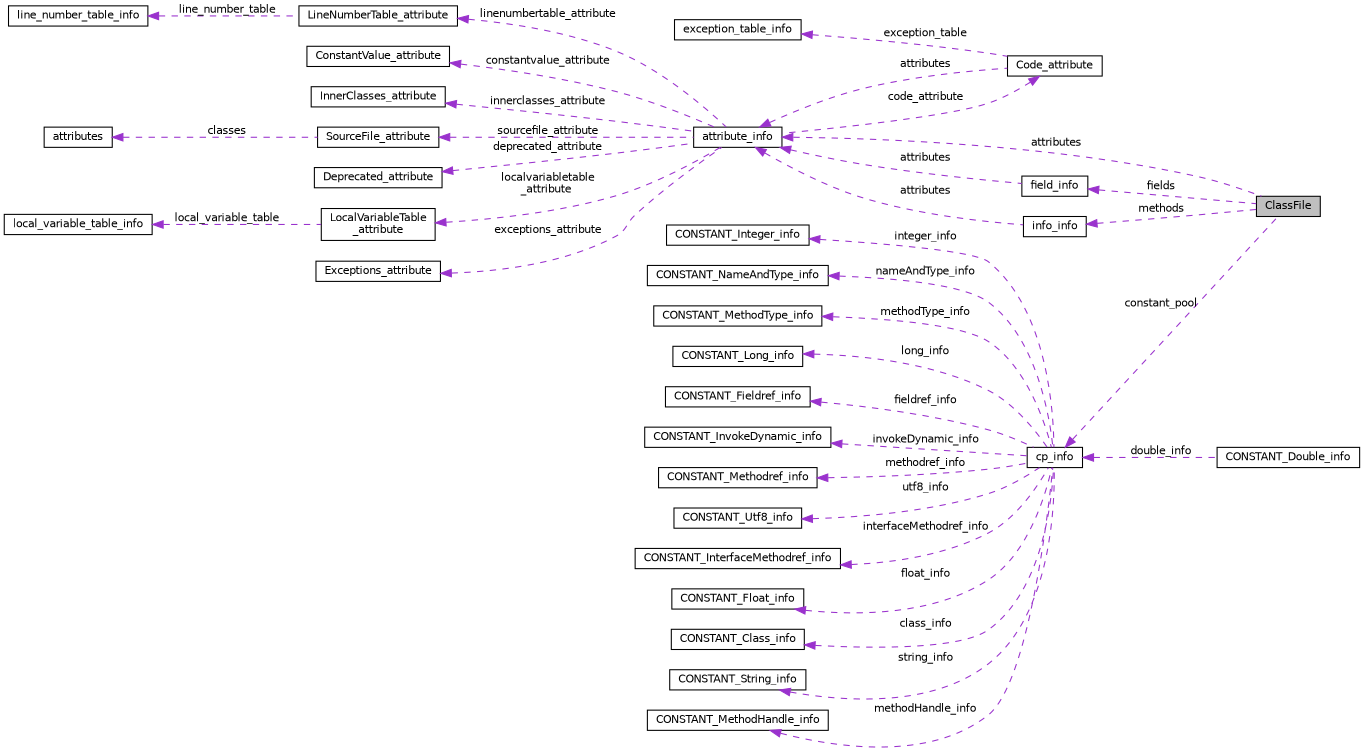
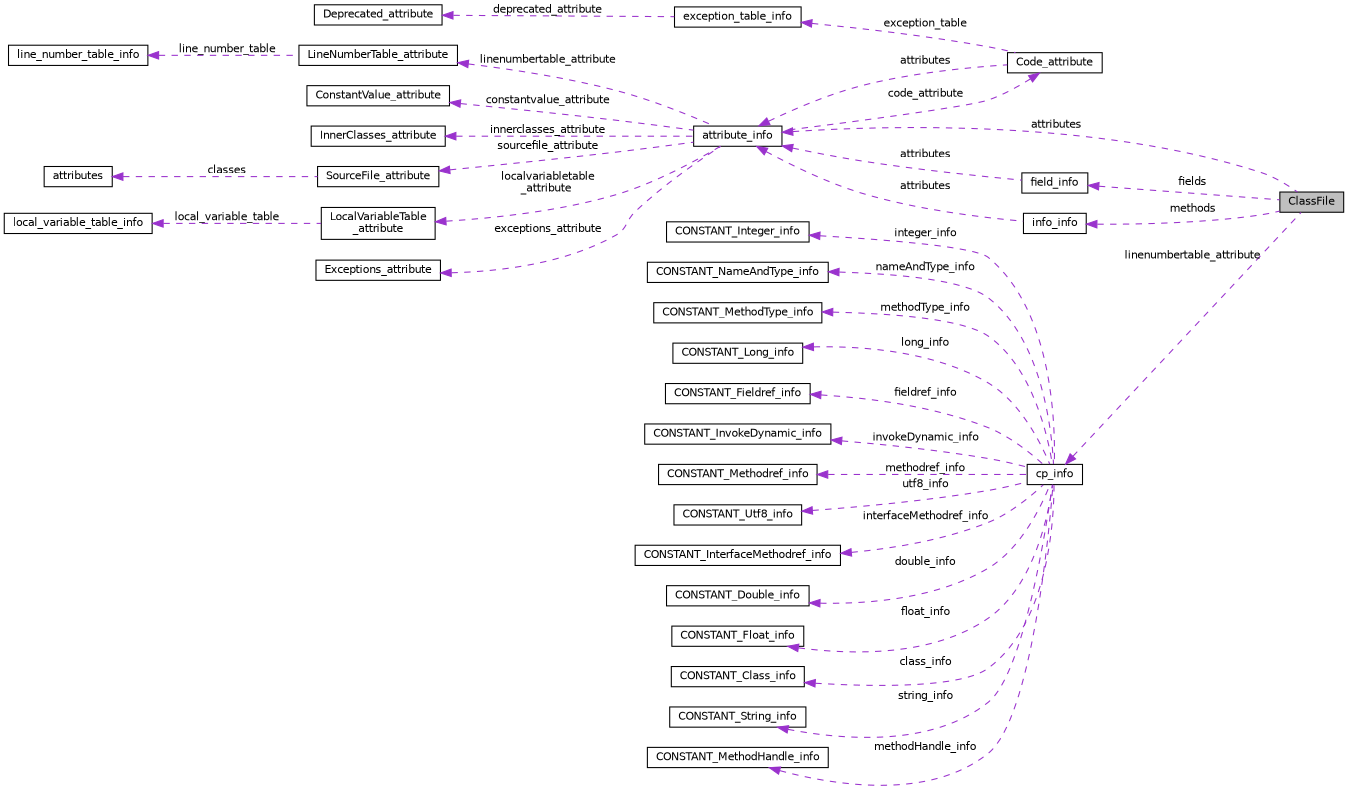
(573, 158) -> (564, 16)
(1160, 304) -> (1191, 256)
(1155, 457) -> (957, 583)
